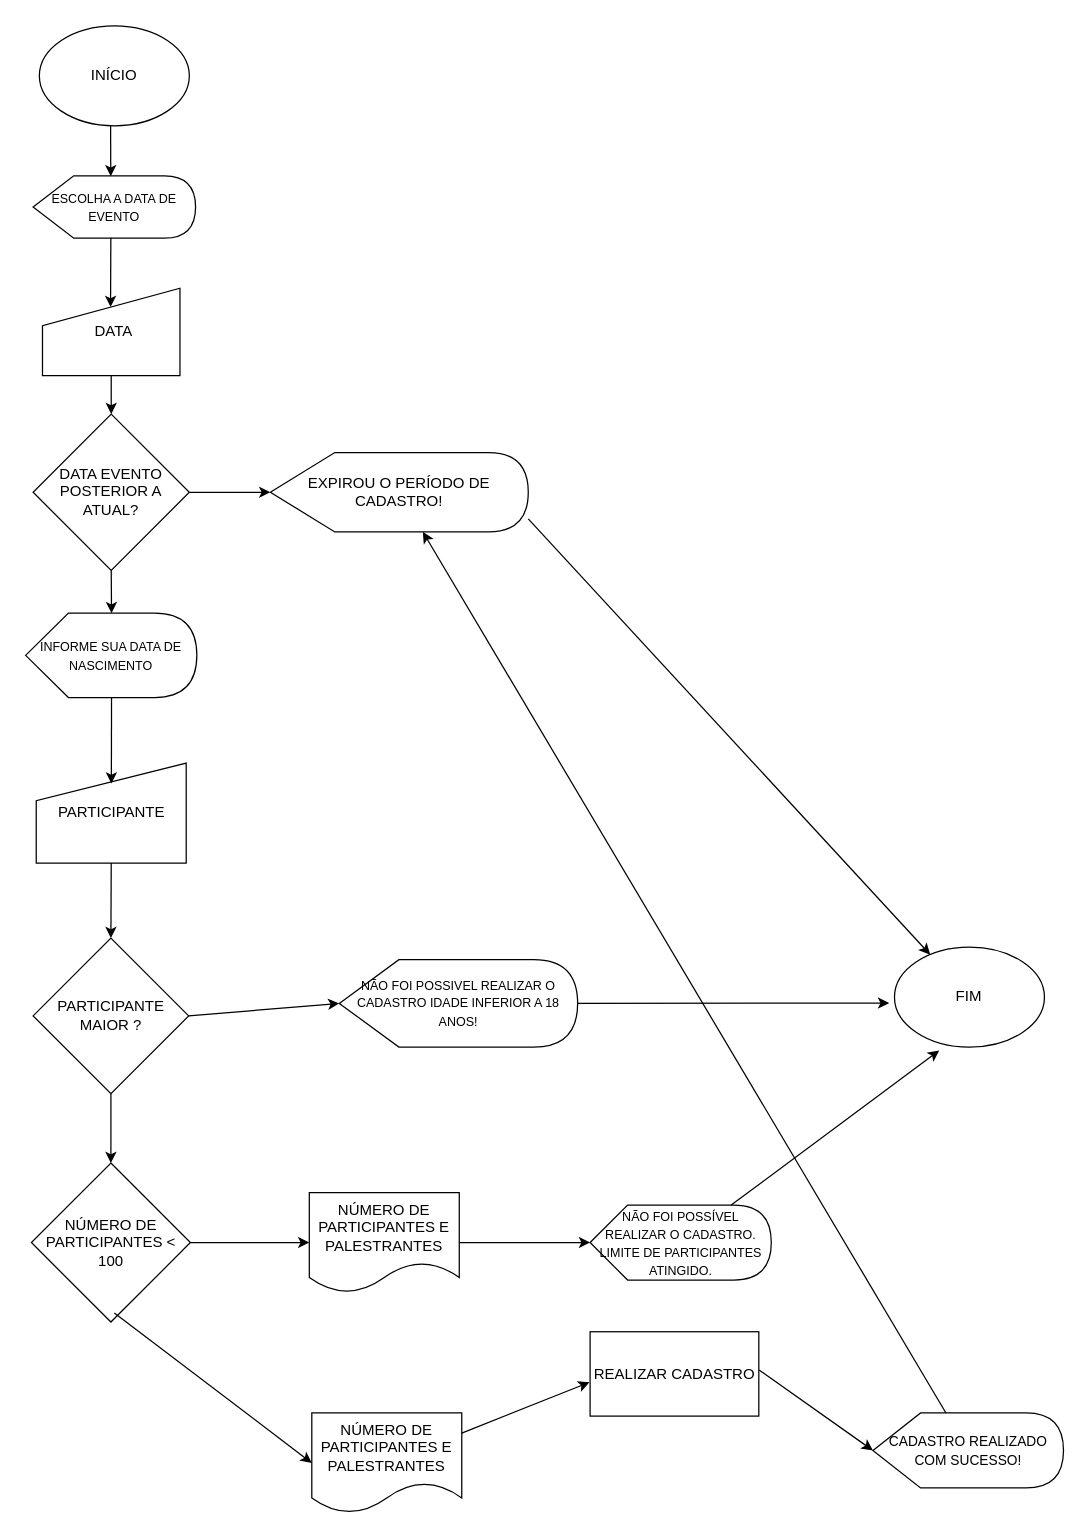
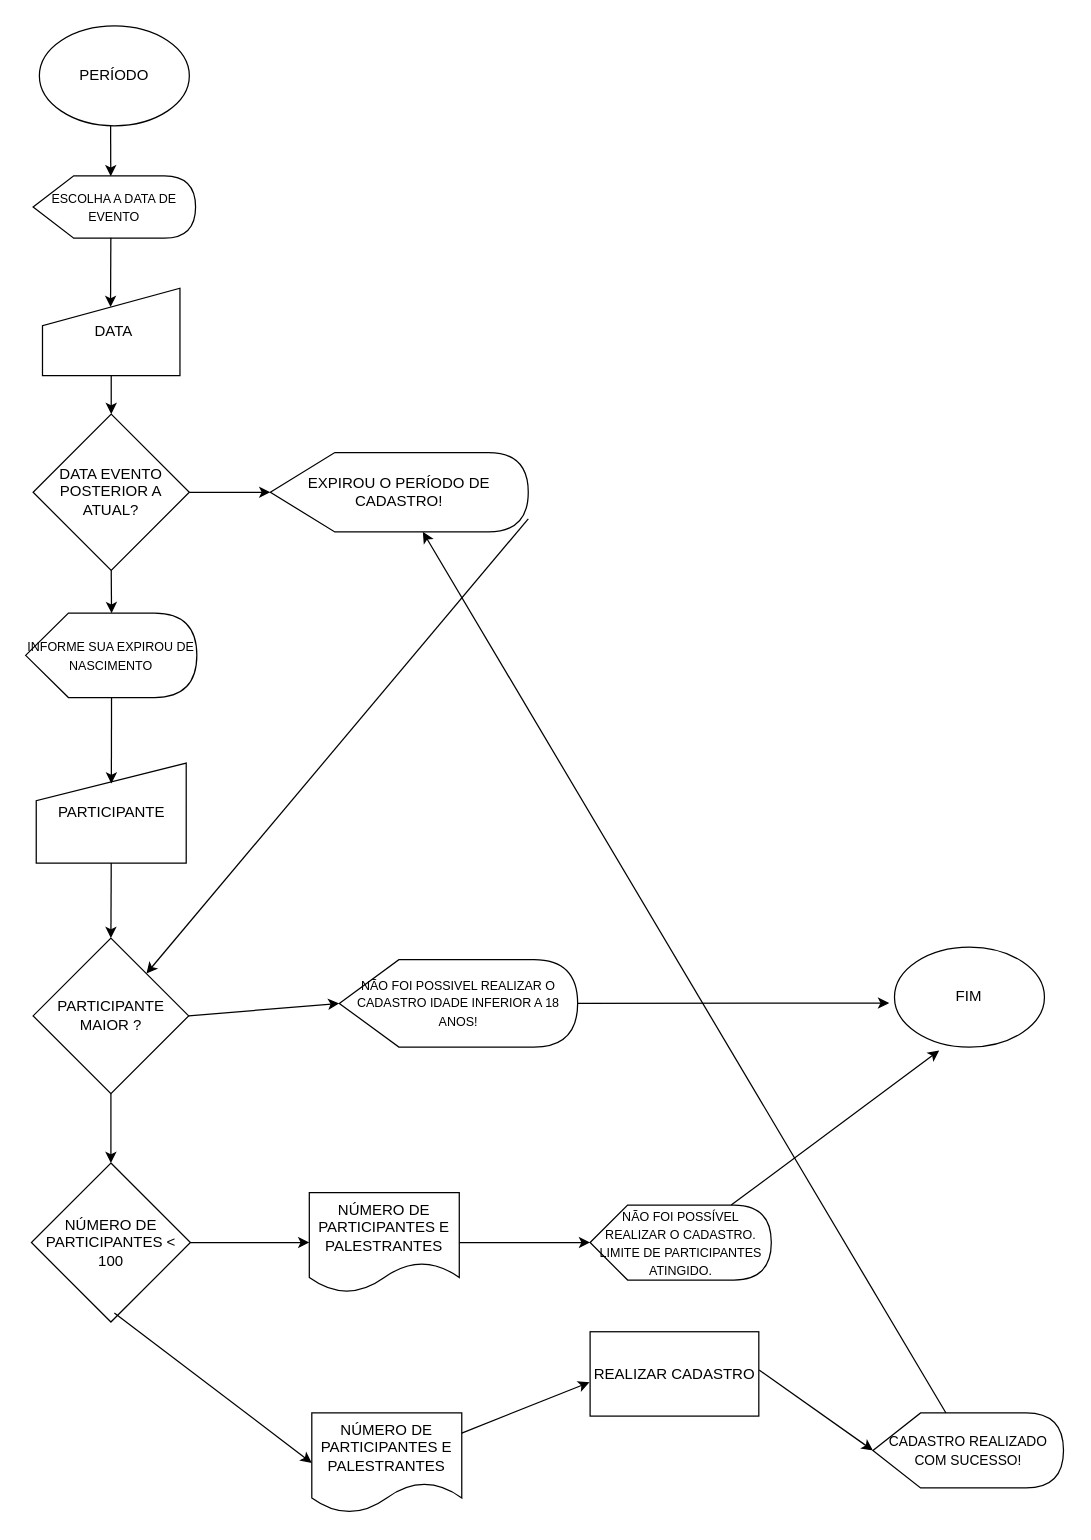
(114, 76) -> (114, 76)
(111, 656) -> (111, 656)
(727, 734) -> (340, 743)
